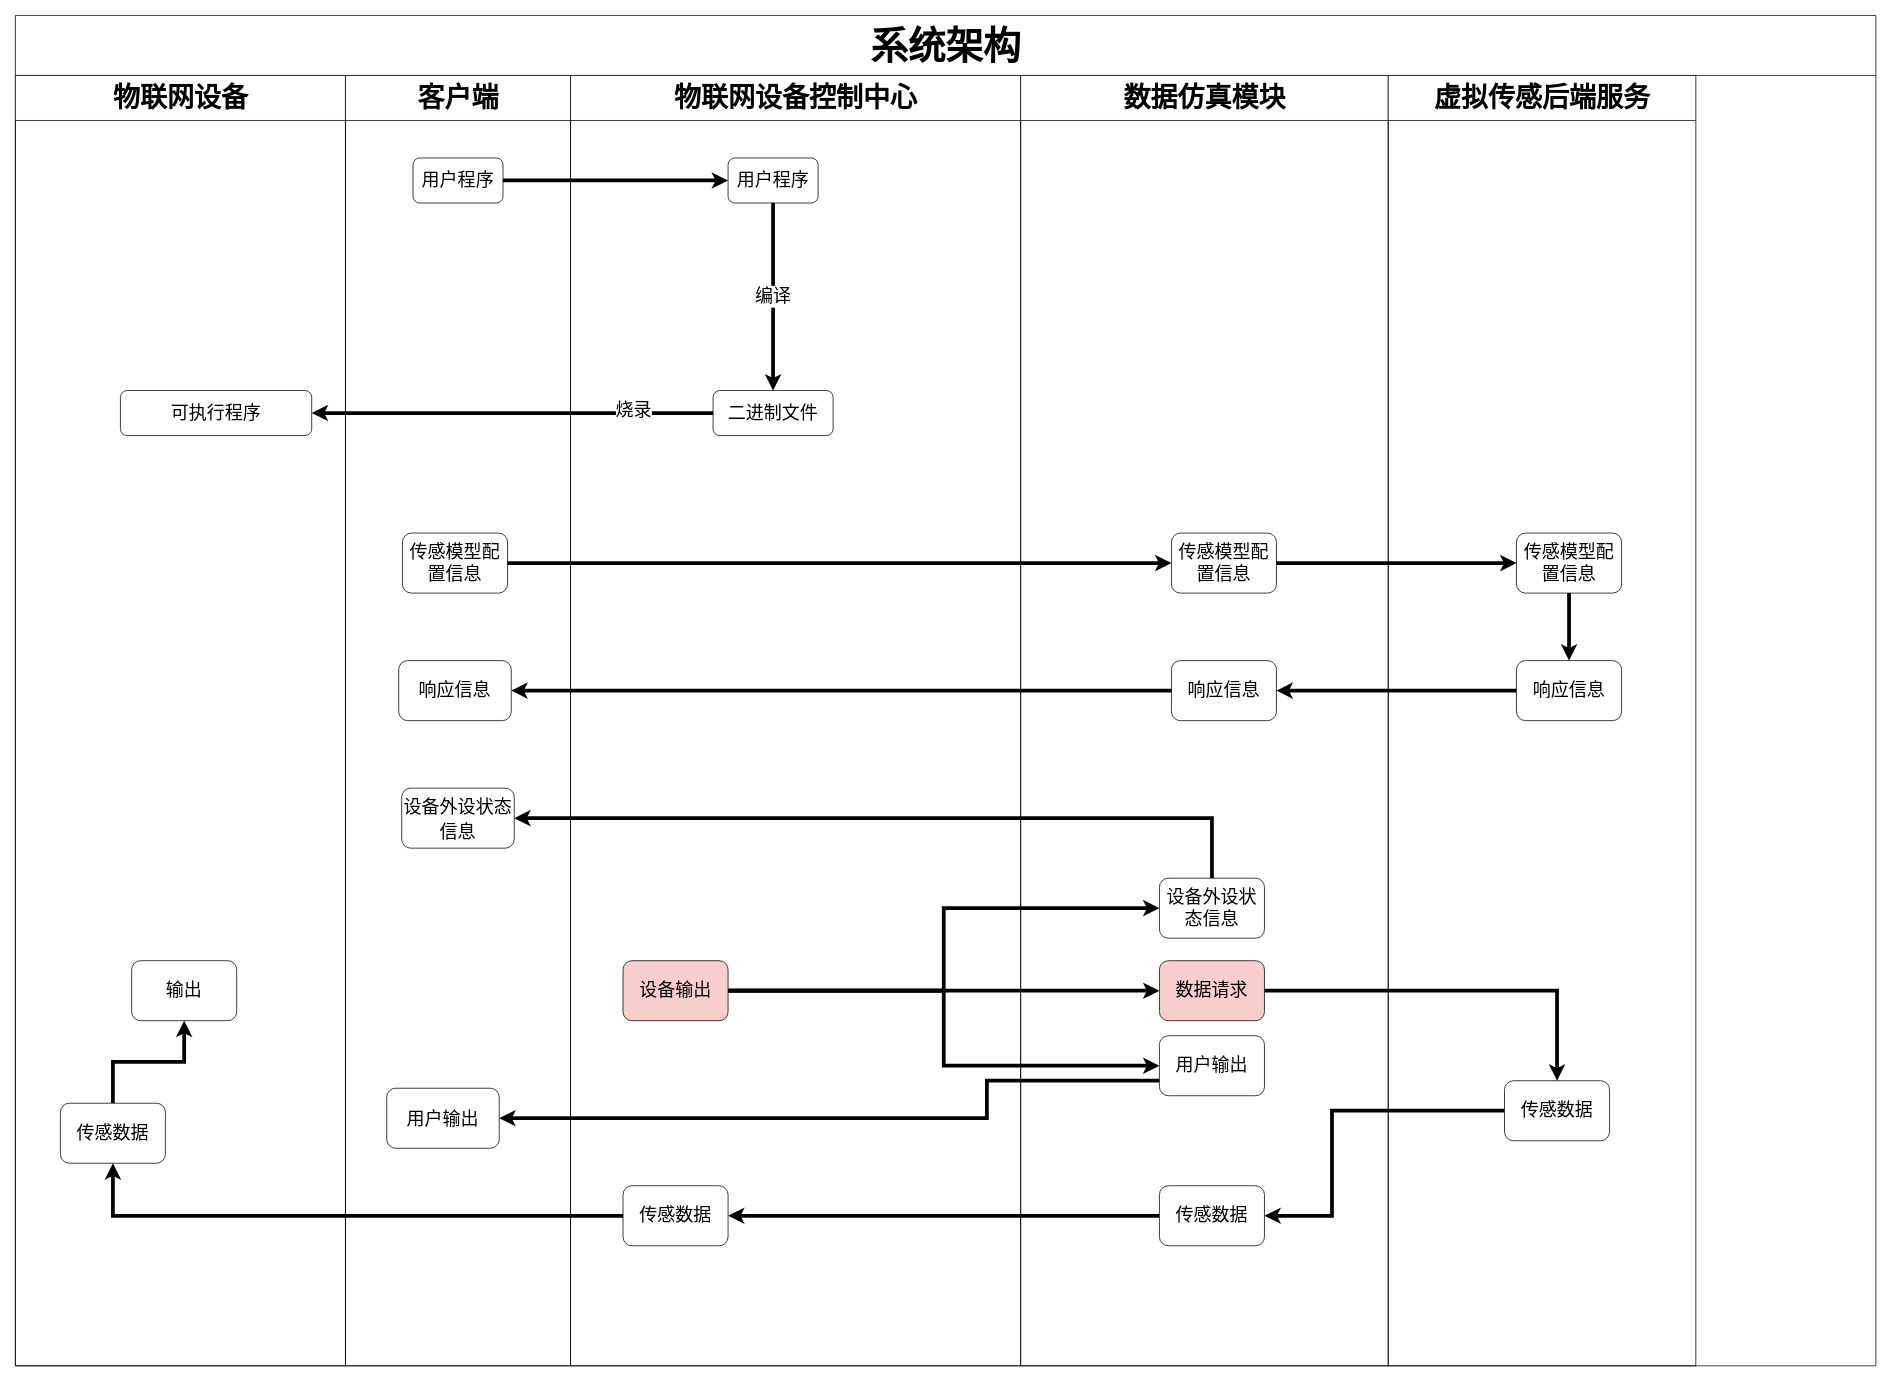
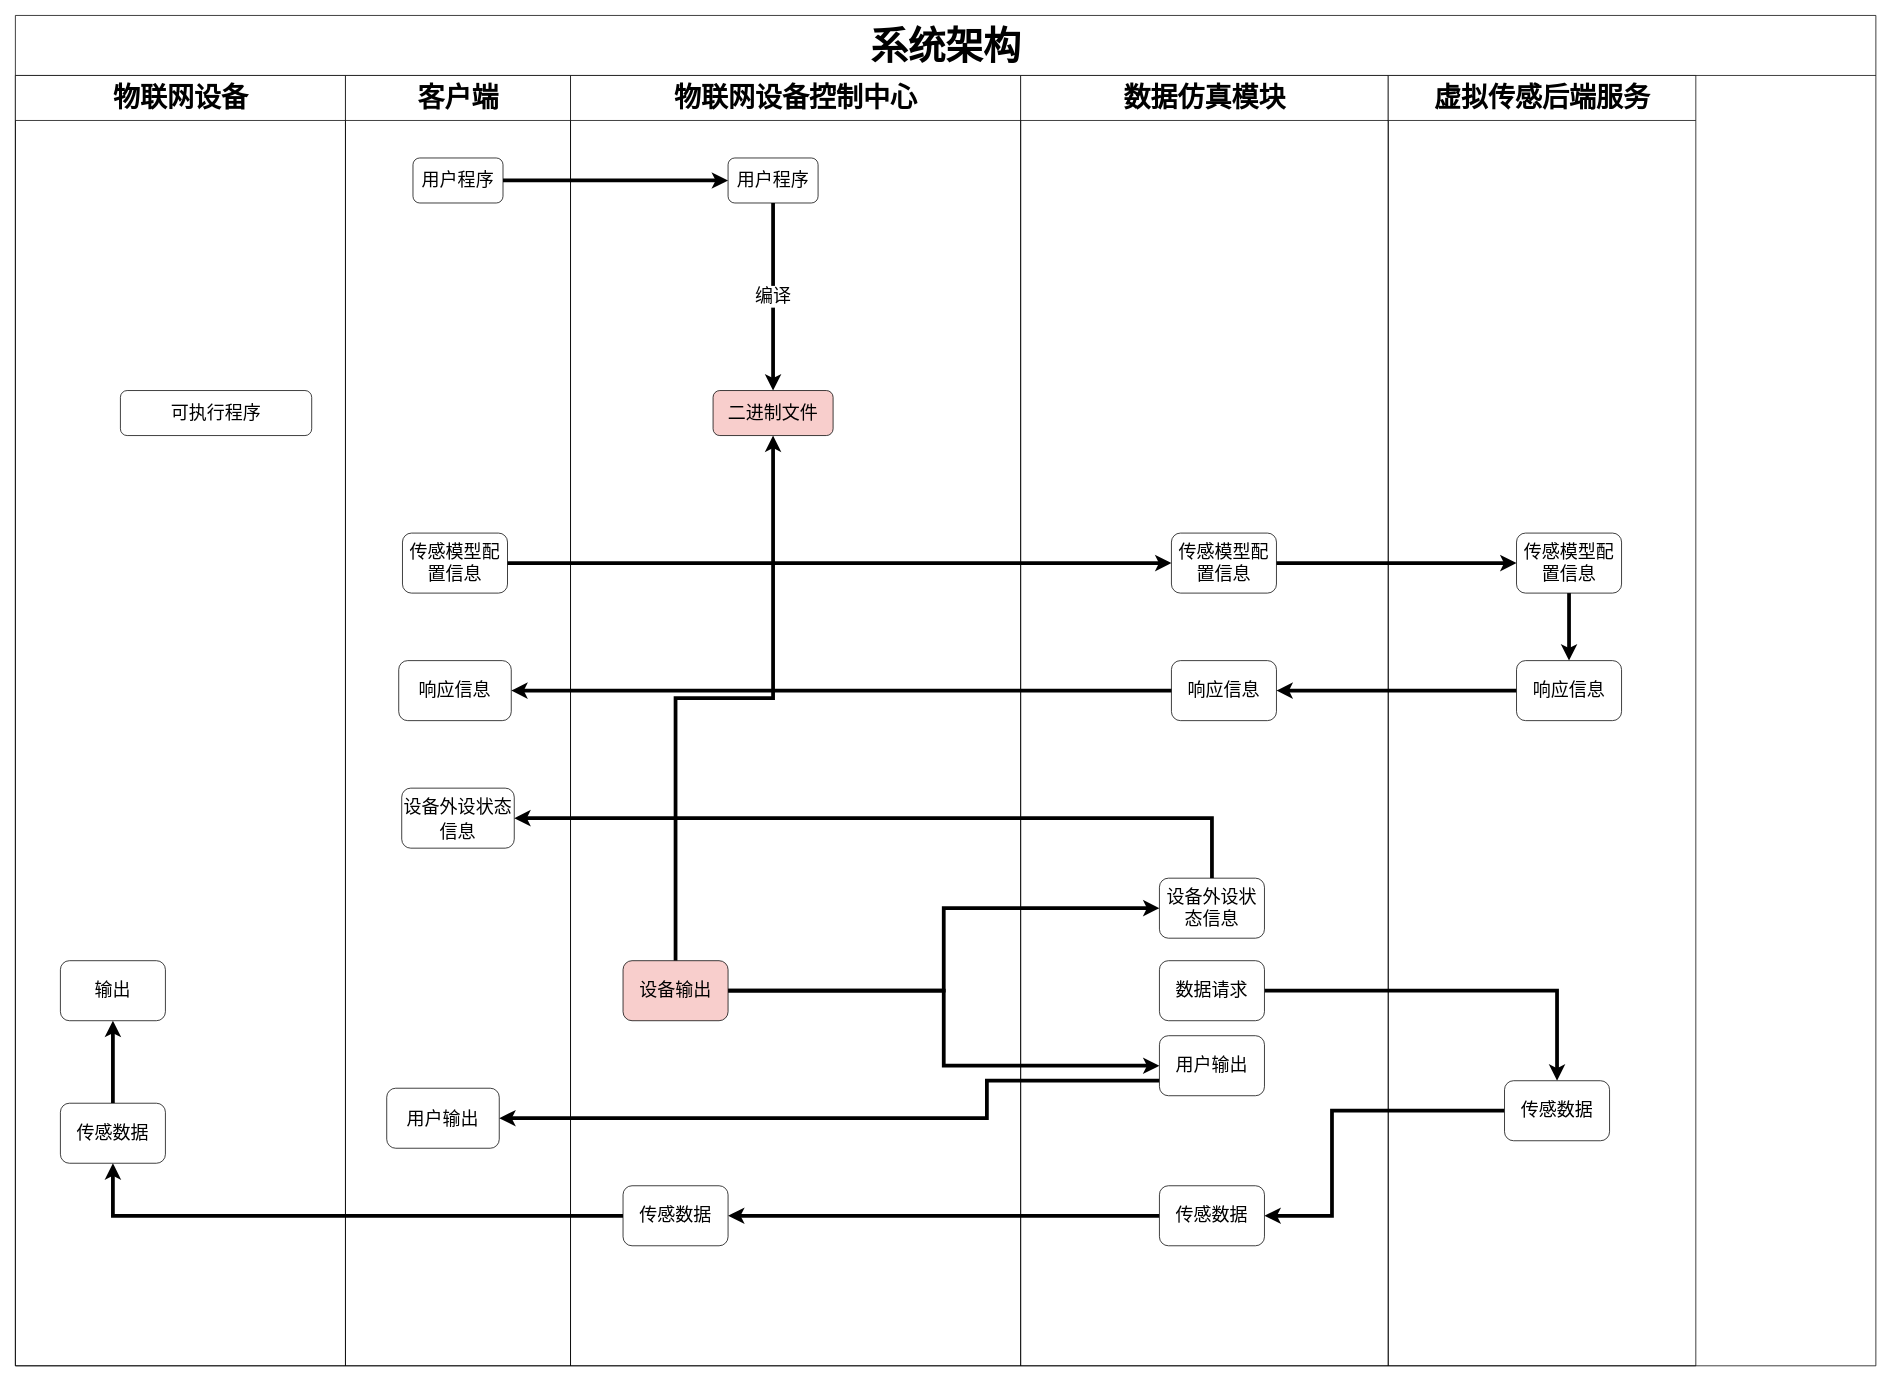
(517, 413) -> none
(773, 413) -> (773, 413)
(184, 990) -> (113, 990)
(1047, 990) -> (719, 698)
(1212, 990) -> (1212, 990)
